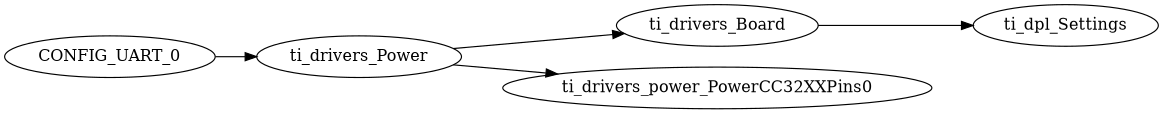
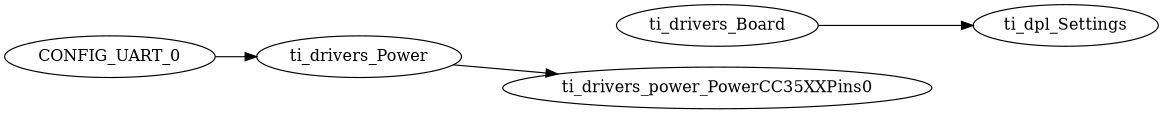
(533, 42) -> none
(717, 88) -> (717, 88)
